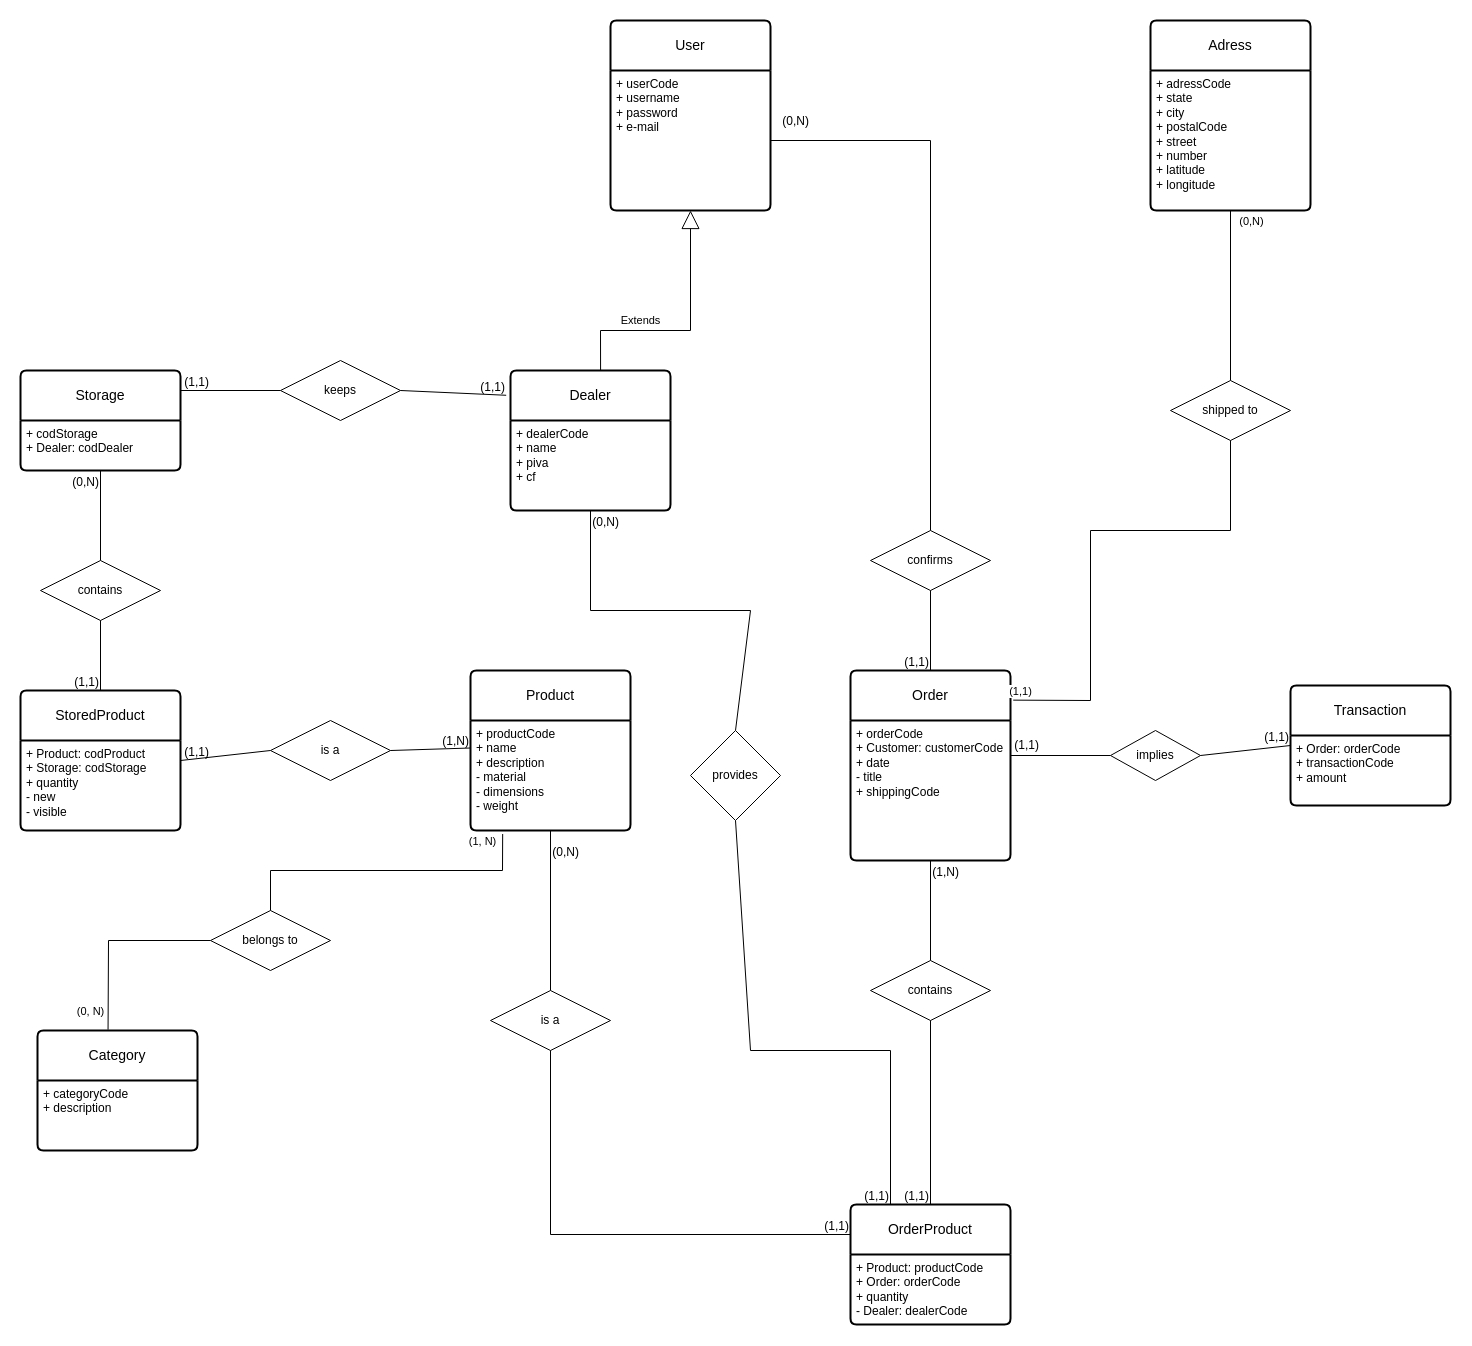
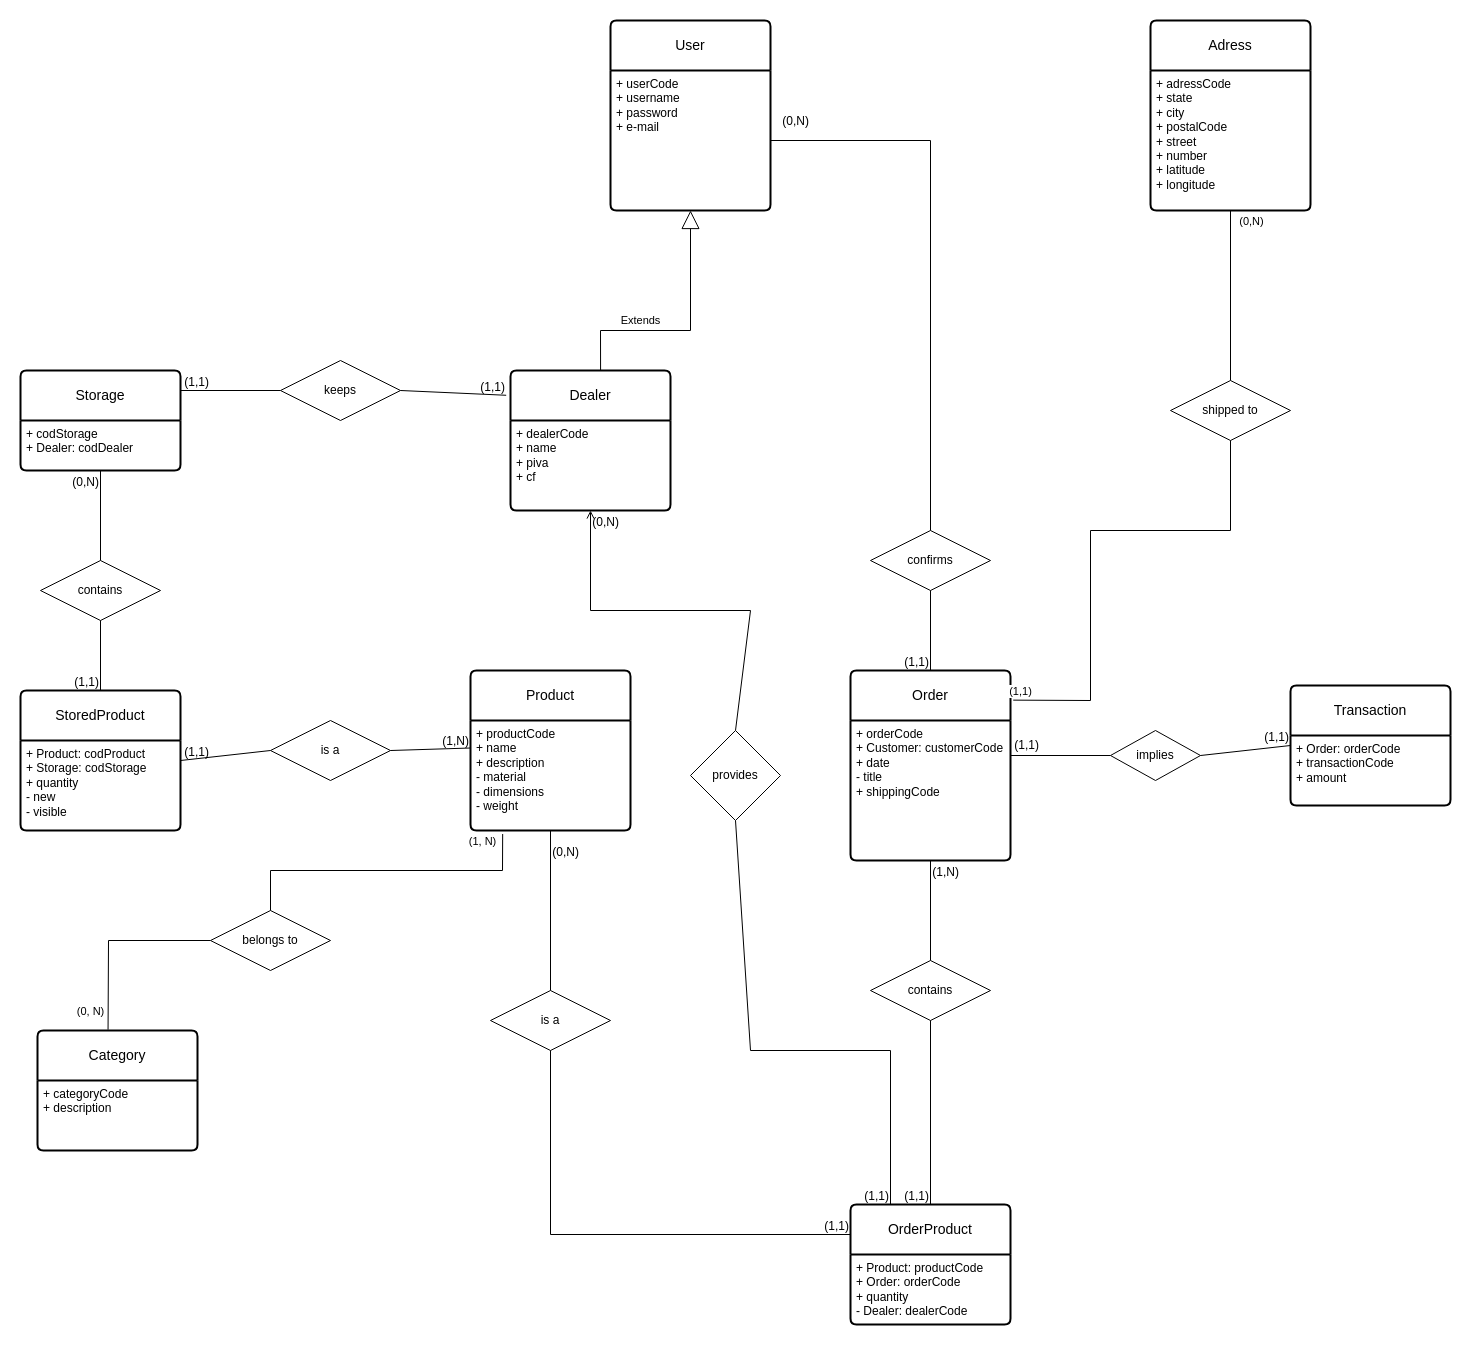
(591, 516) -> (591, 516)
